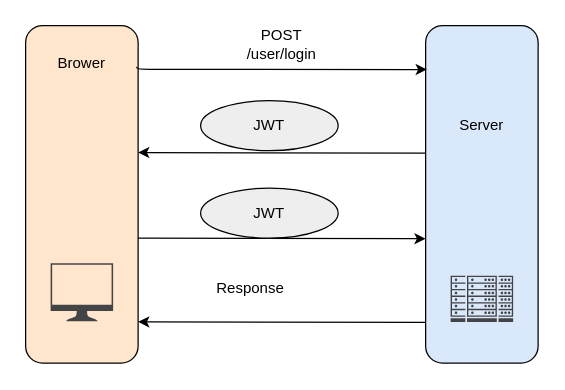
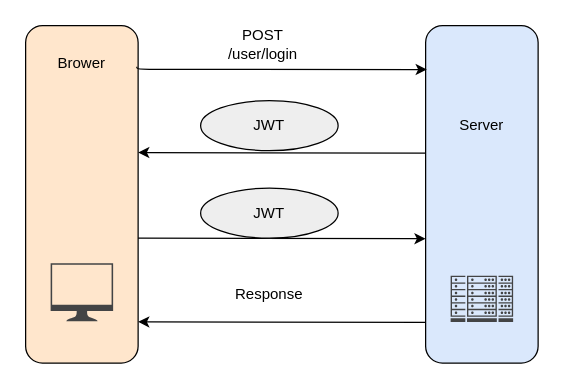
(282, 44) -> (263, 44)
(251, 288) -> (269, 294)
